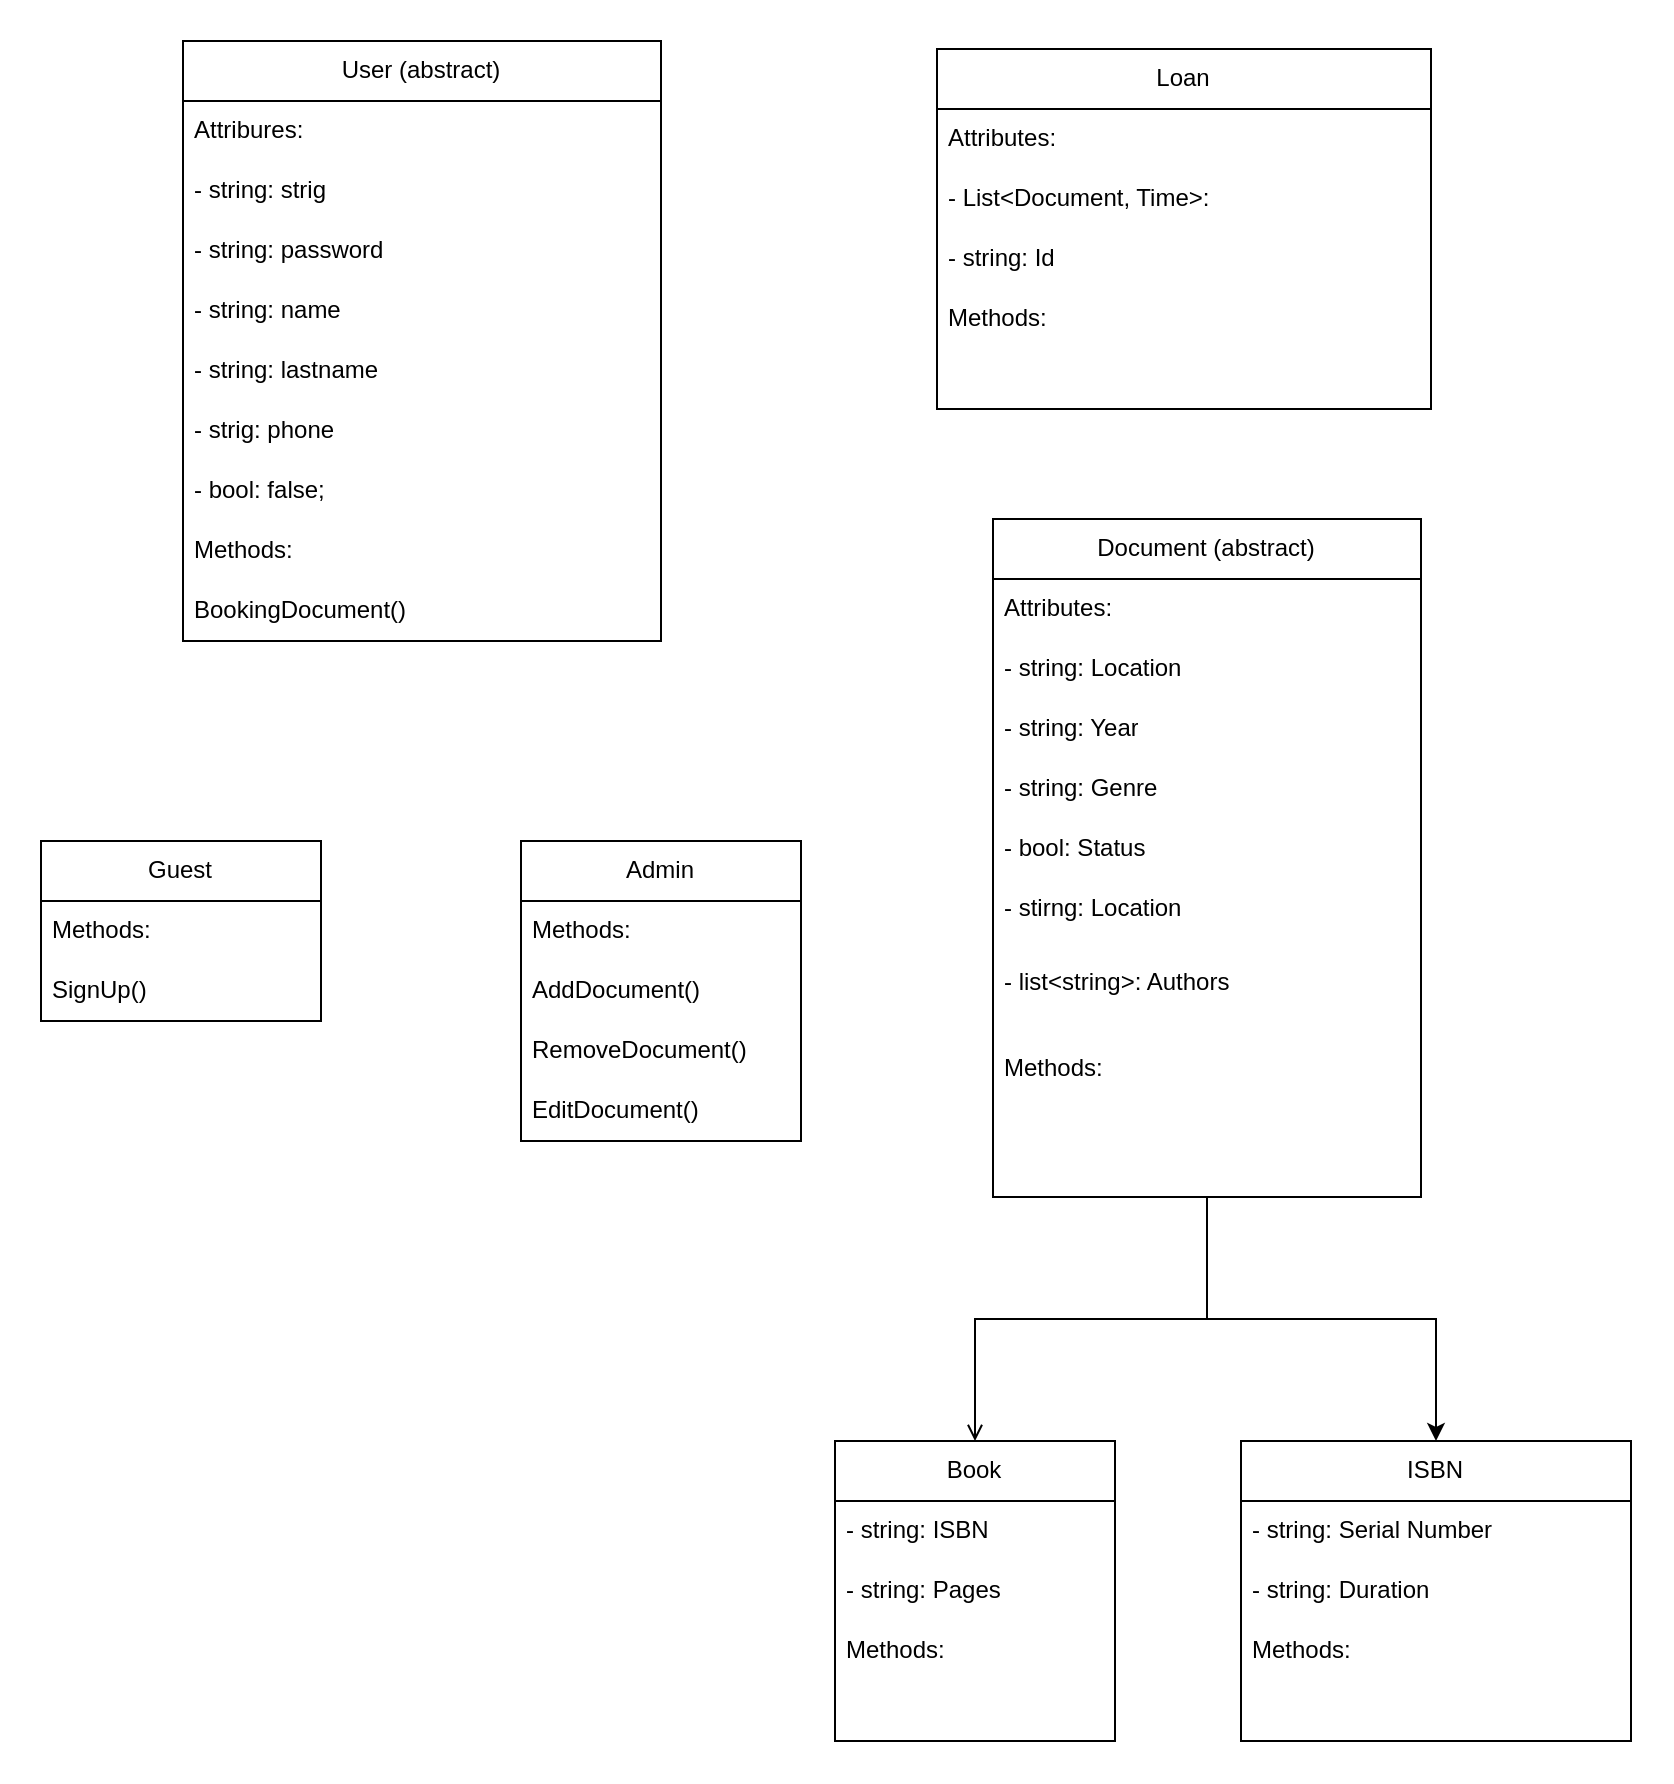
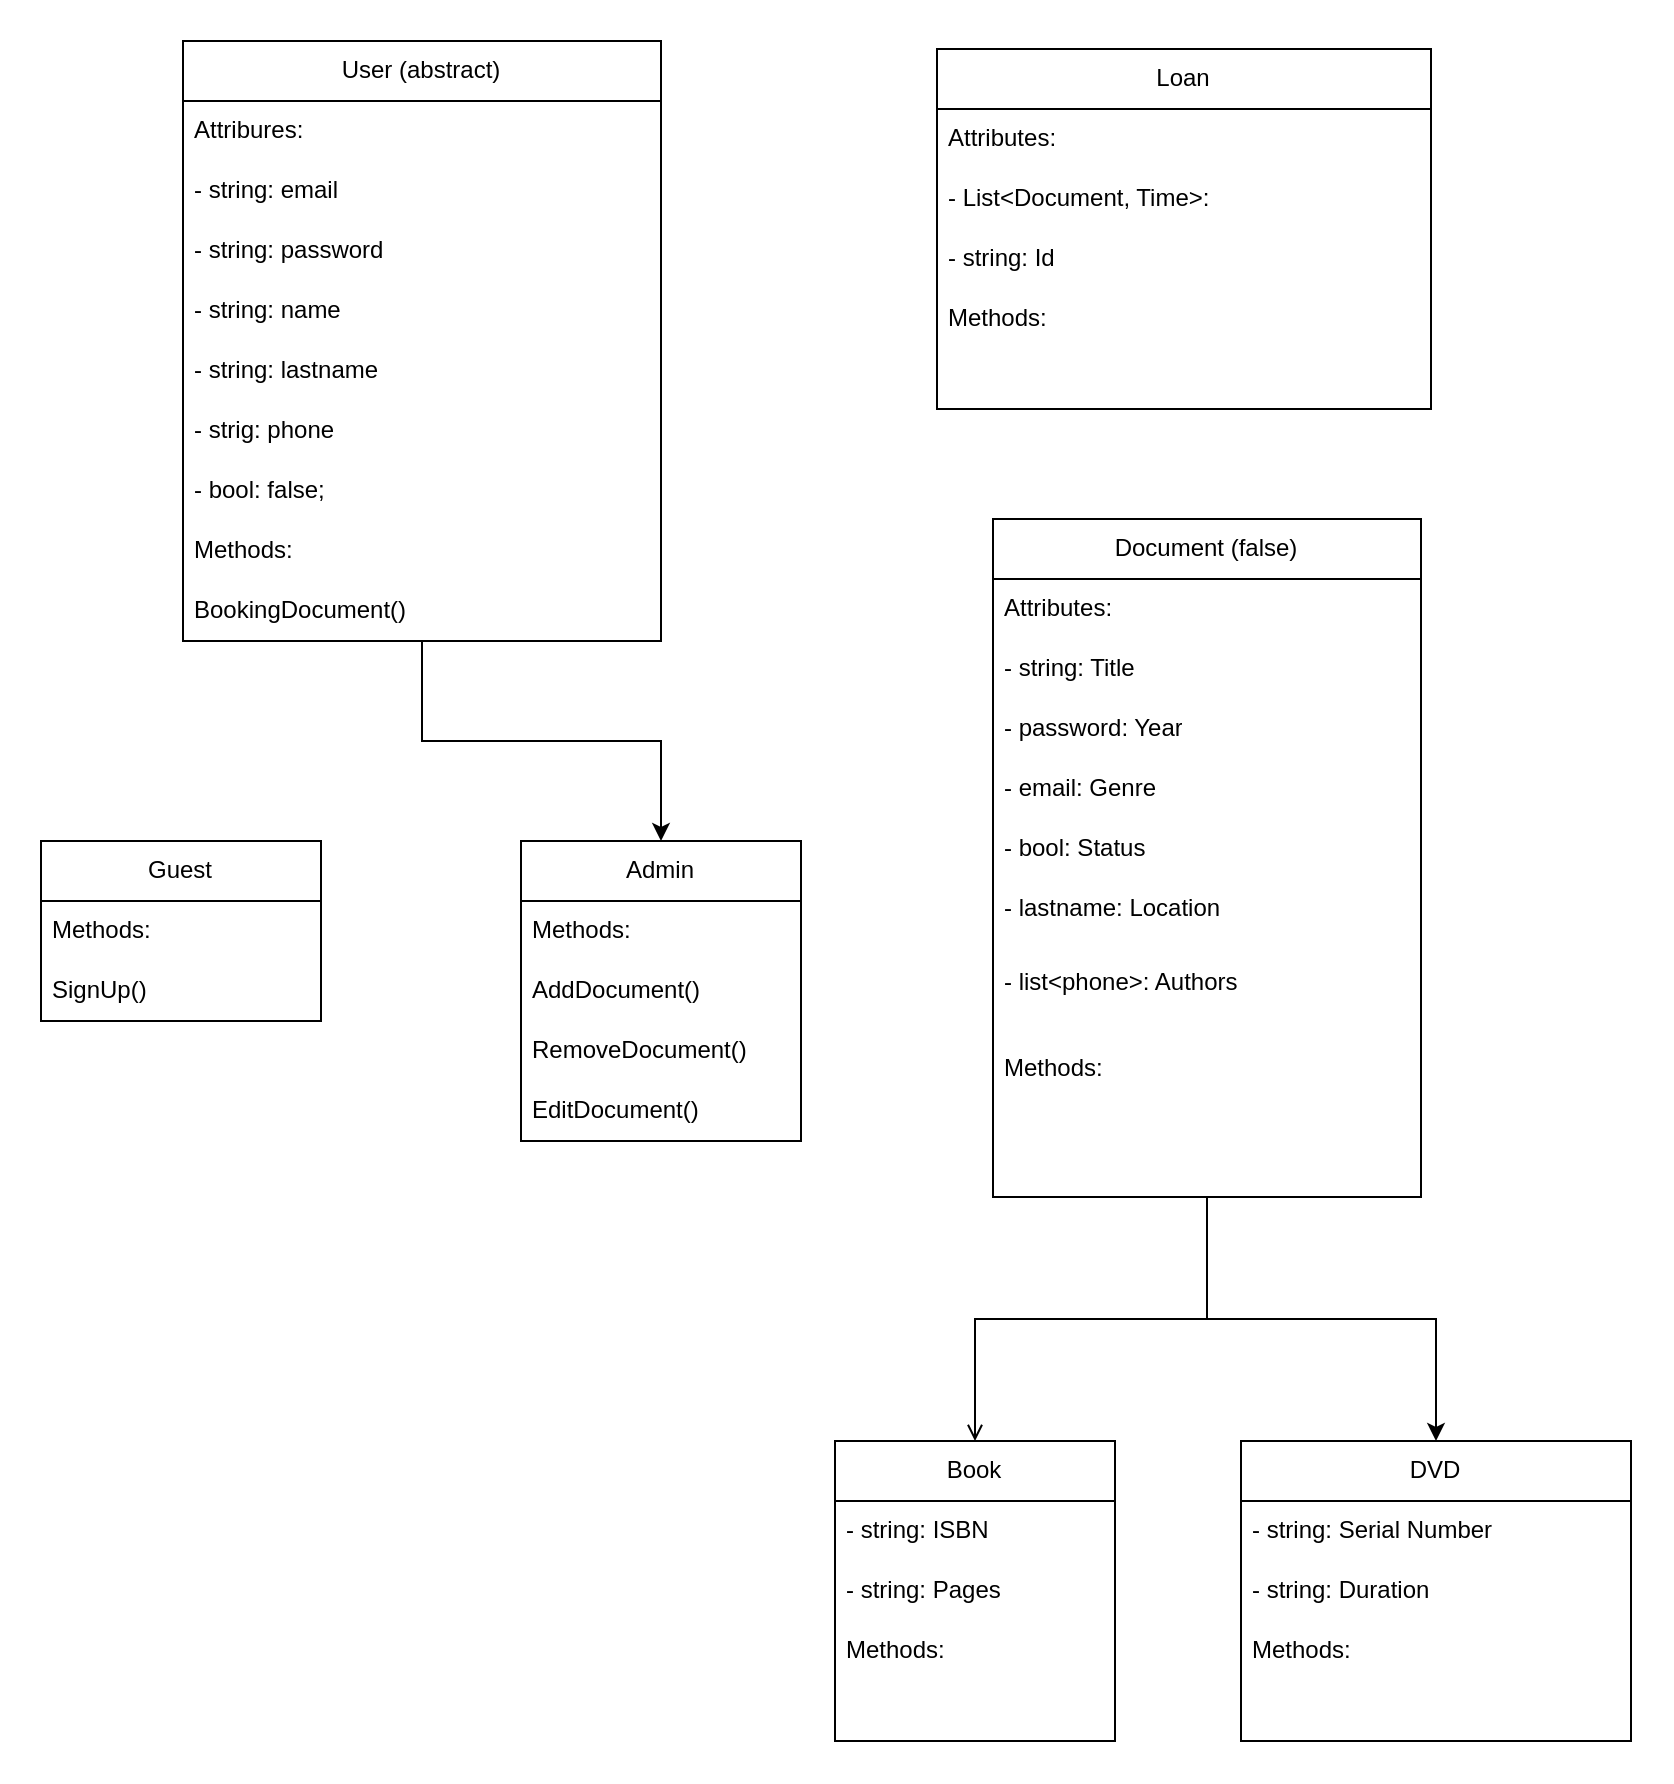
(280, 191) -> (277, 191)
(1207, 549) -> (1207, 549)
(1110, 669) -> (1087, 669)
(1087, 729) -> (1103, 729)
none -> (537, 741)
(1093, 789) -> (1083, 789)
(1110, 909) -> (1124, 909)
(1141, 983) -> (1137, 983)
(1436, 1471) -> (1436, 1471)
